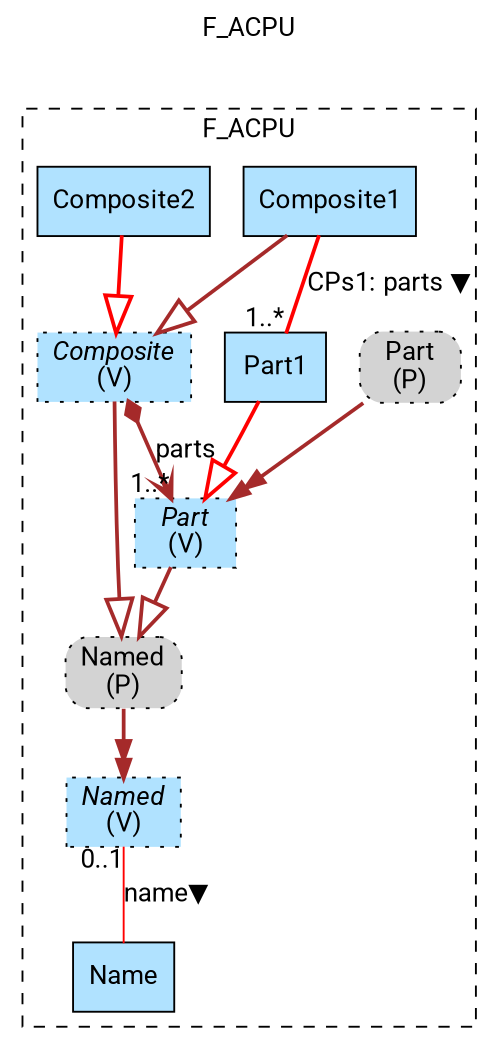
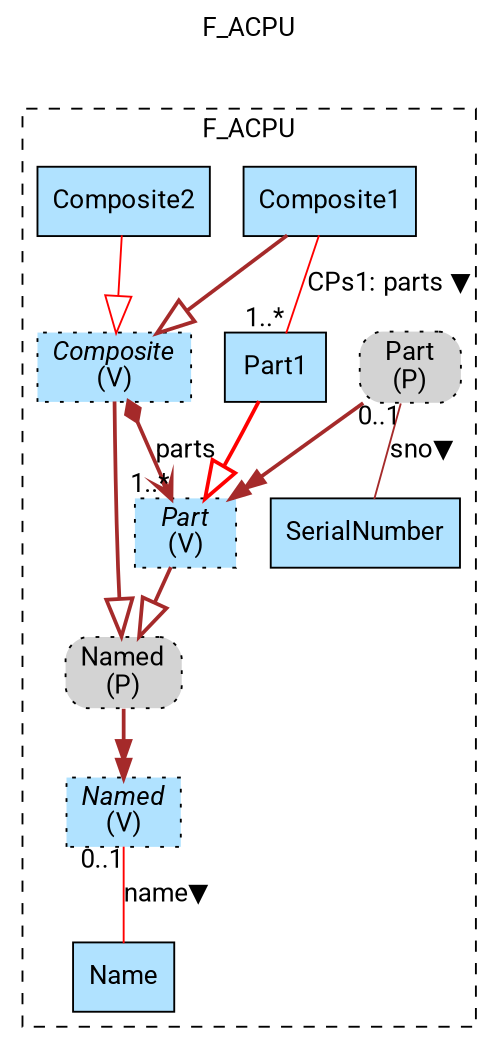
(120, 266) -> (120, 266)
(303, 284) -> (303, 284)
none -> (365, 533)
